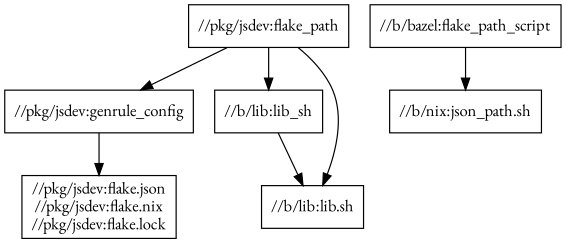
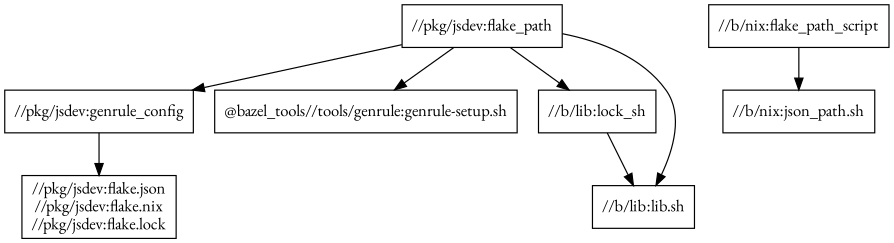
(466, 26) -> (799, 26)
(269, 111) -> (597, 111)
none -> (366, 111)
